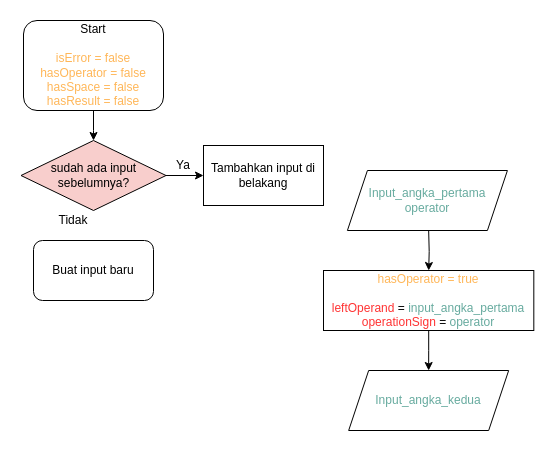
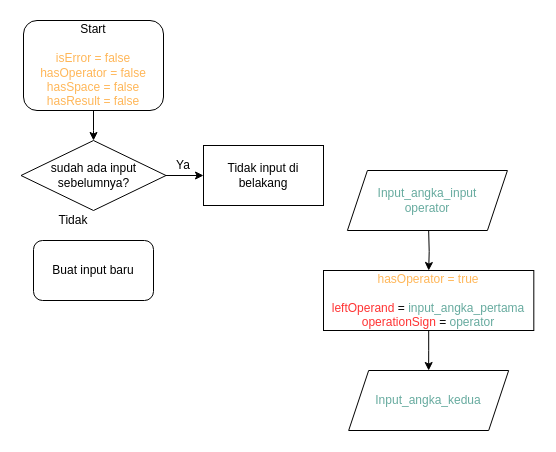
(94, 176) -> (94, 176)
(264, 176) -> (264, 176)
(428, 201) -> (428, 201)
